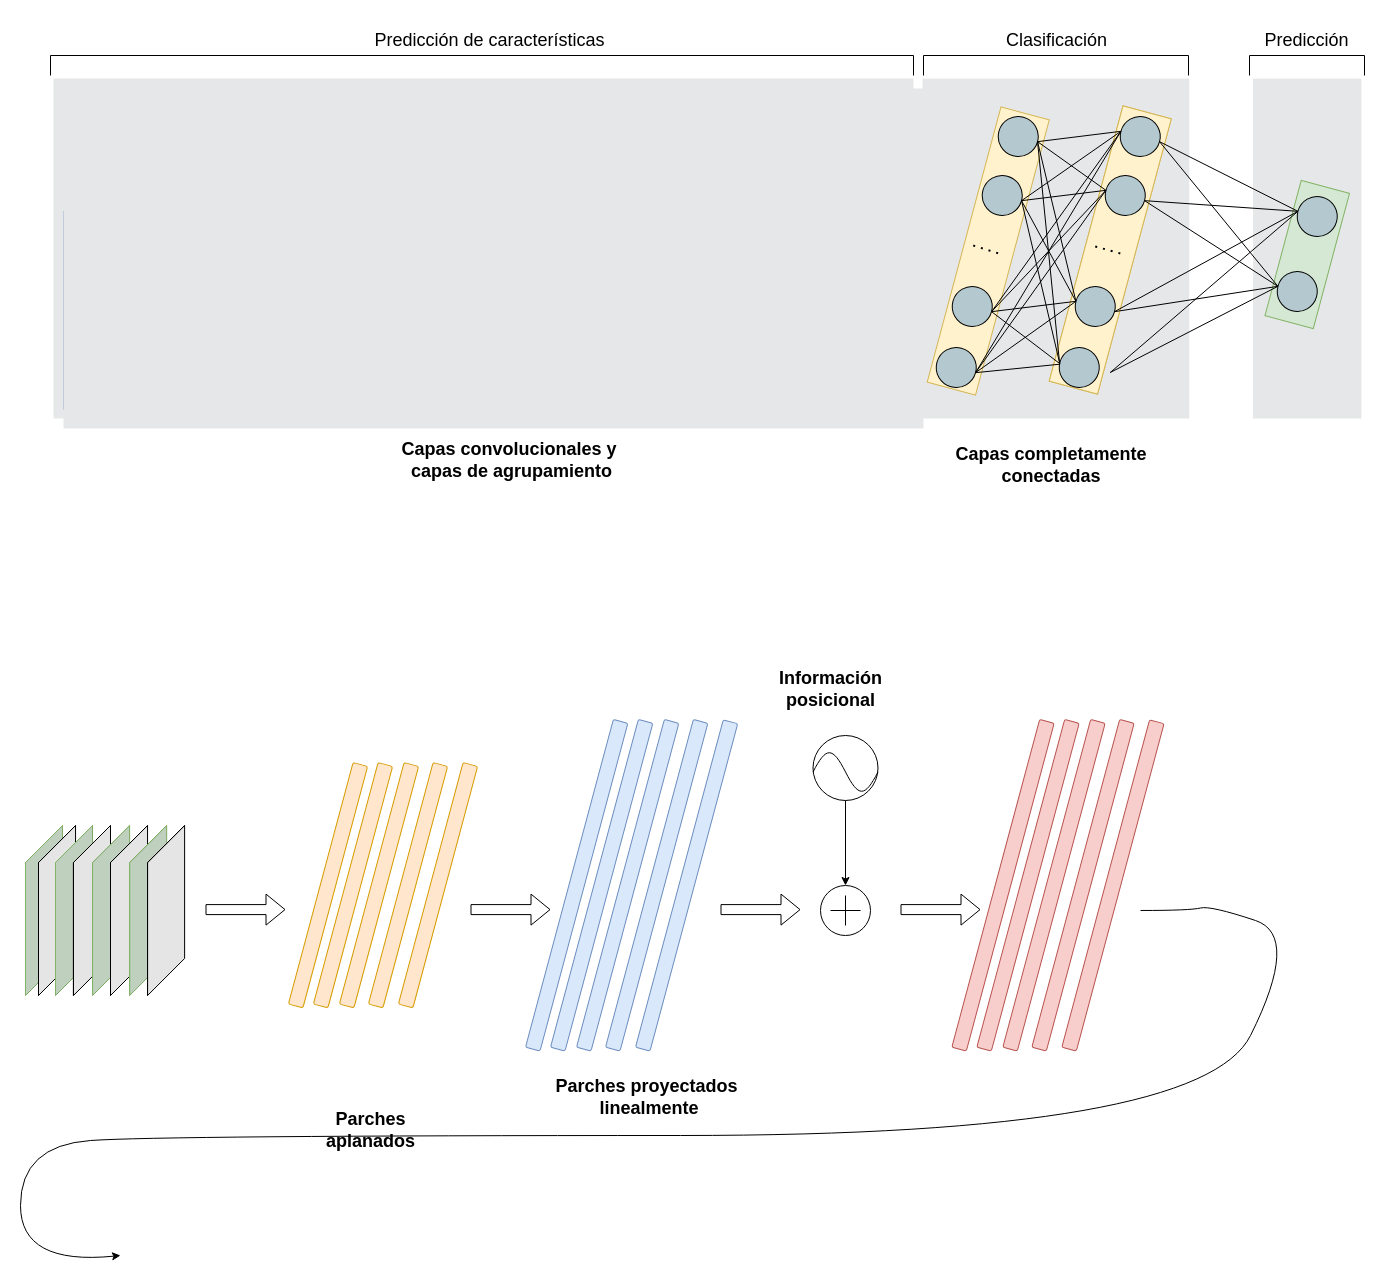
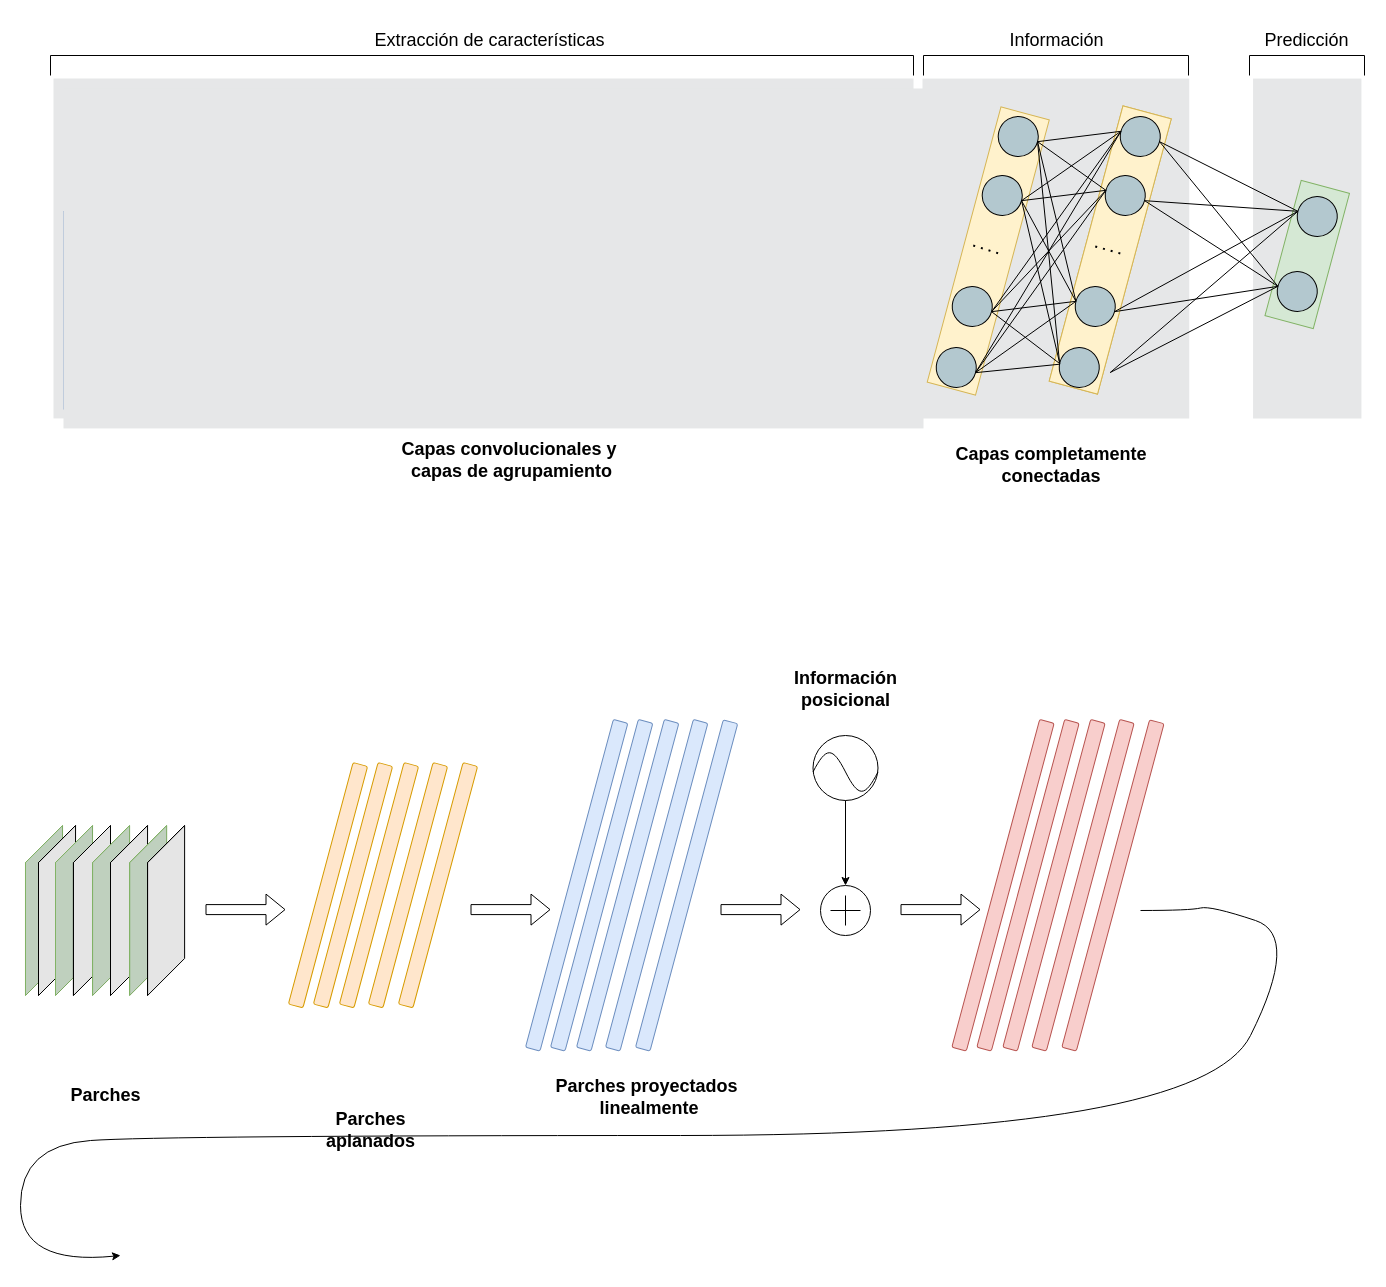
(490, 41) -> (490, 41)
(1057, 41) -> (1057, 41)
(831, 689) -> (846, 689)
none -> (105, 1096)
